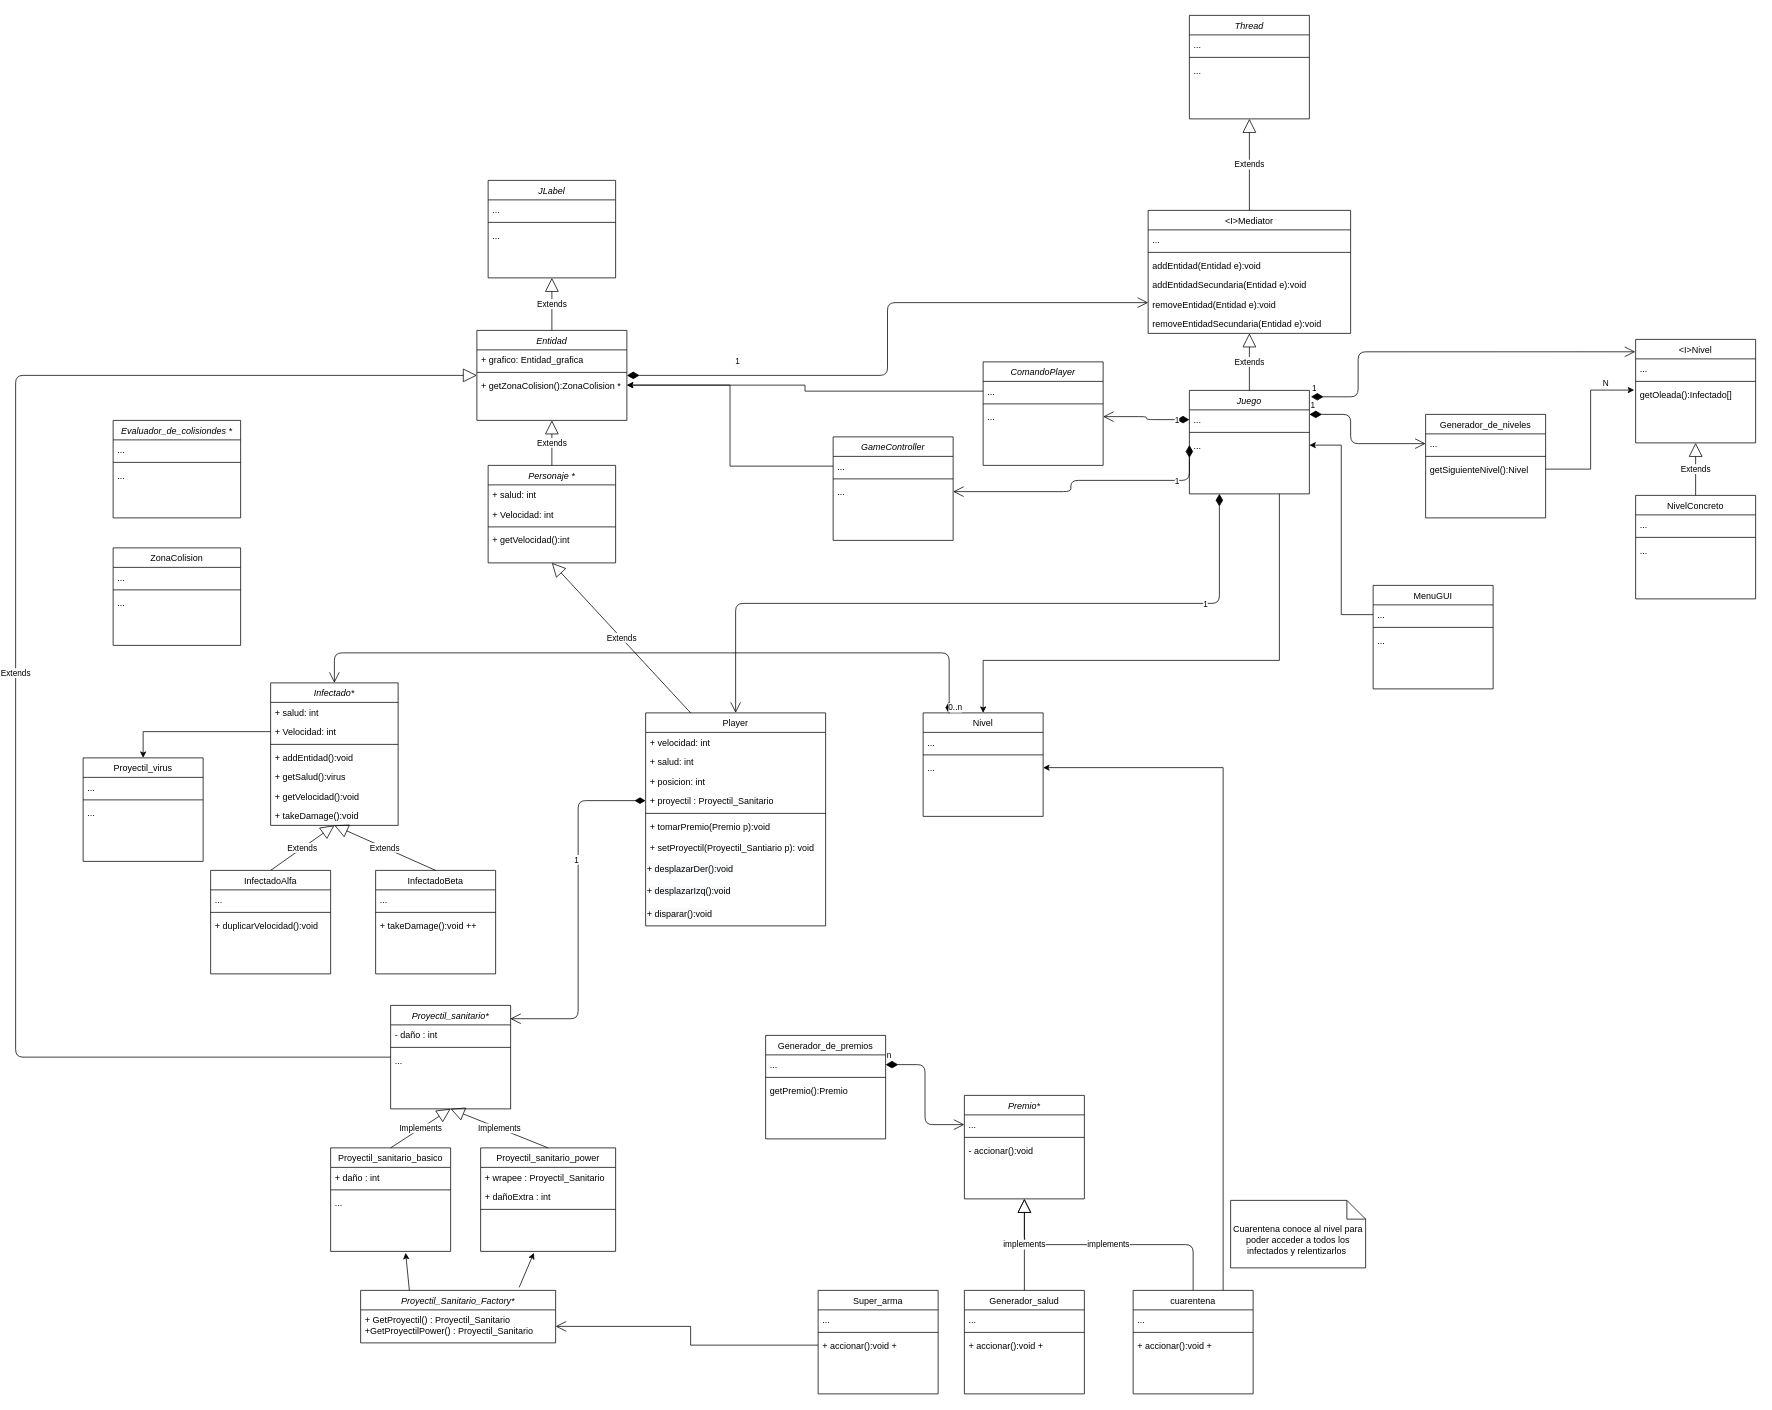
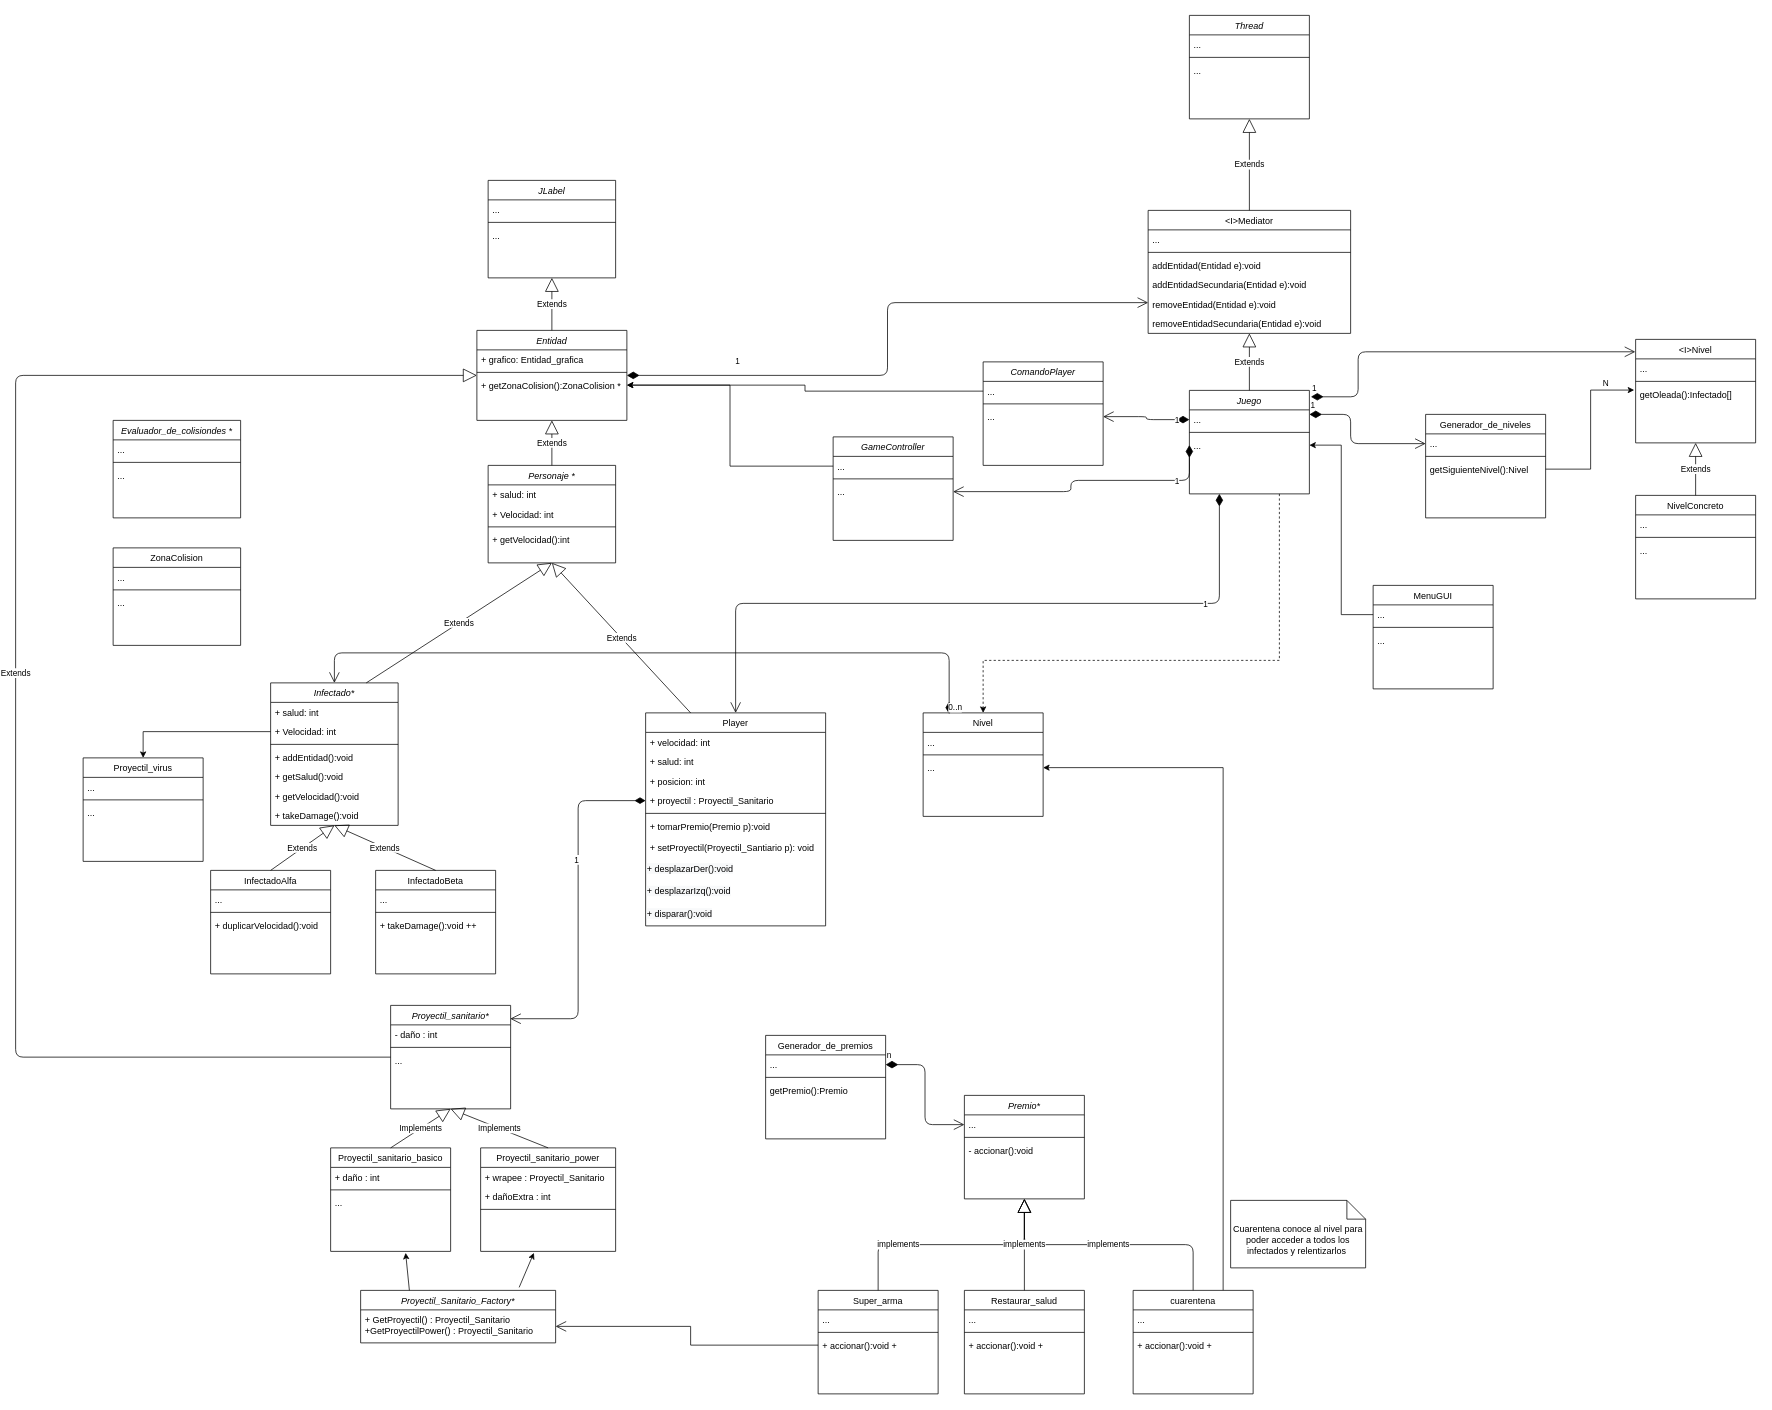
none -> (453, 627)
(1191, 660) -> (1191, 660)
(315, 777) -> (313, 777)
none -> (920, 1245)
(1024, 1301) -> (1024, 1301)
